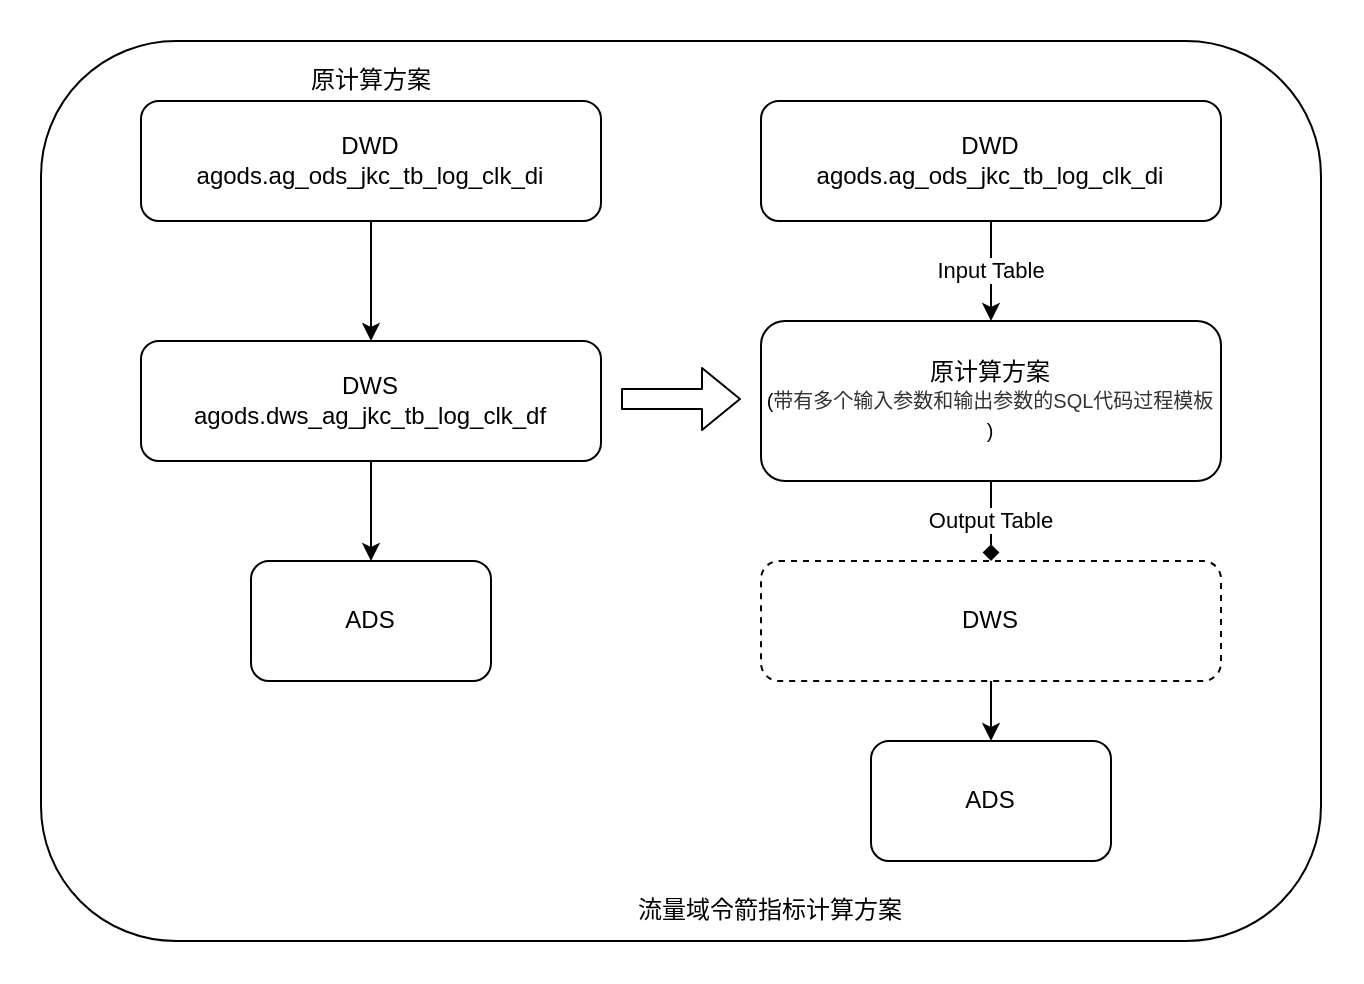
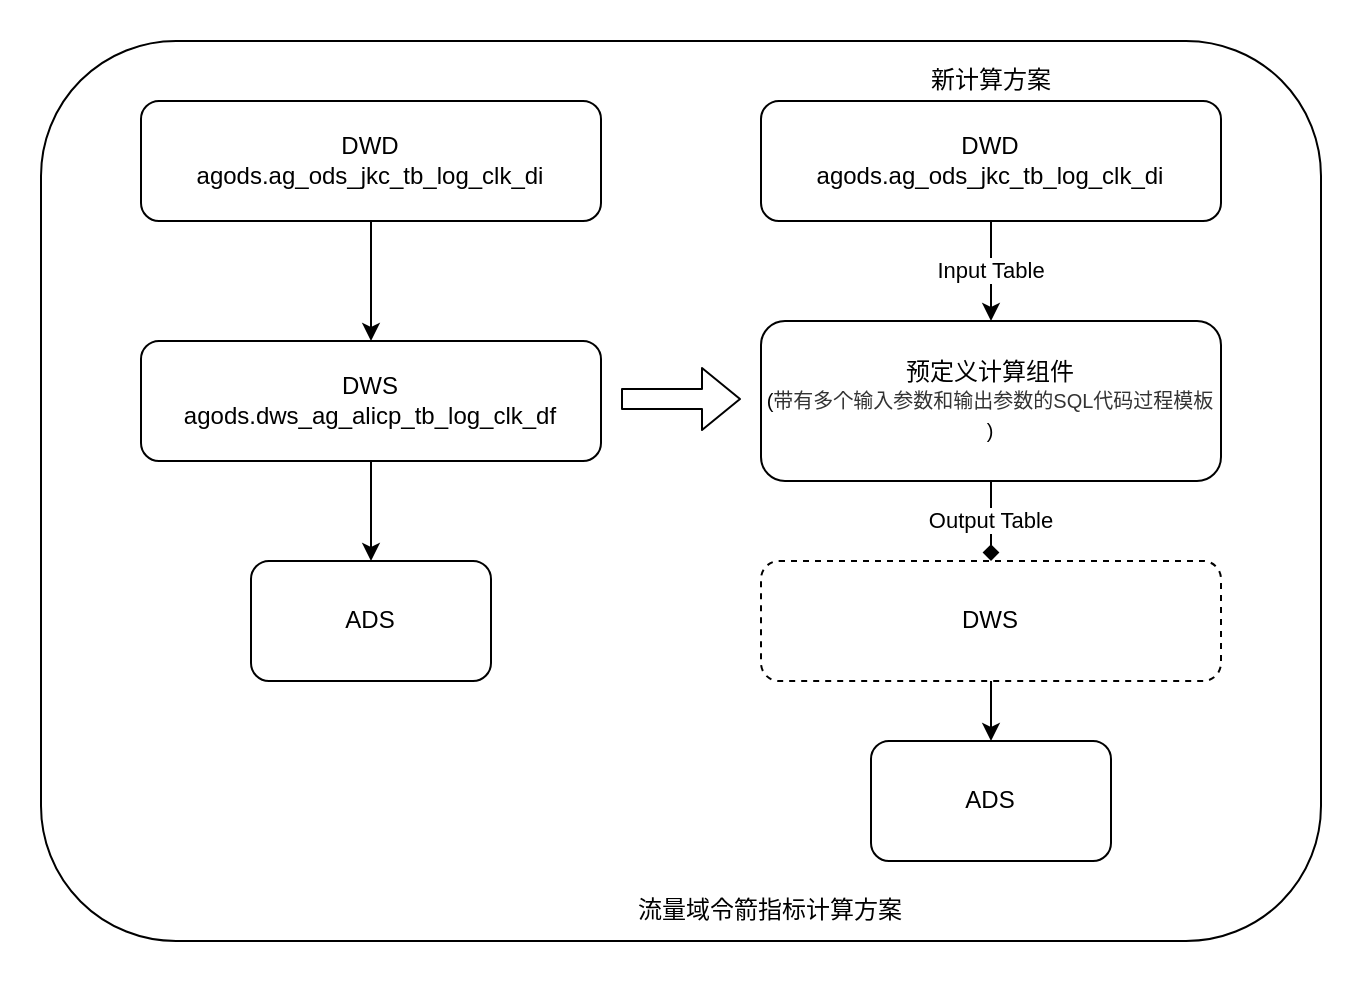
(371, 81) -> none
none -> (991, 81)
(371, 401) -> (371, 401)
(991, 401) -> (991, 401)
